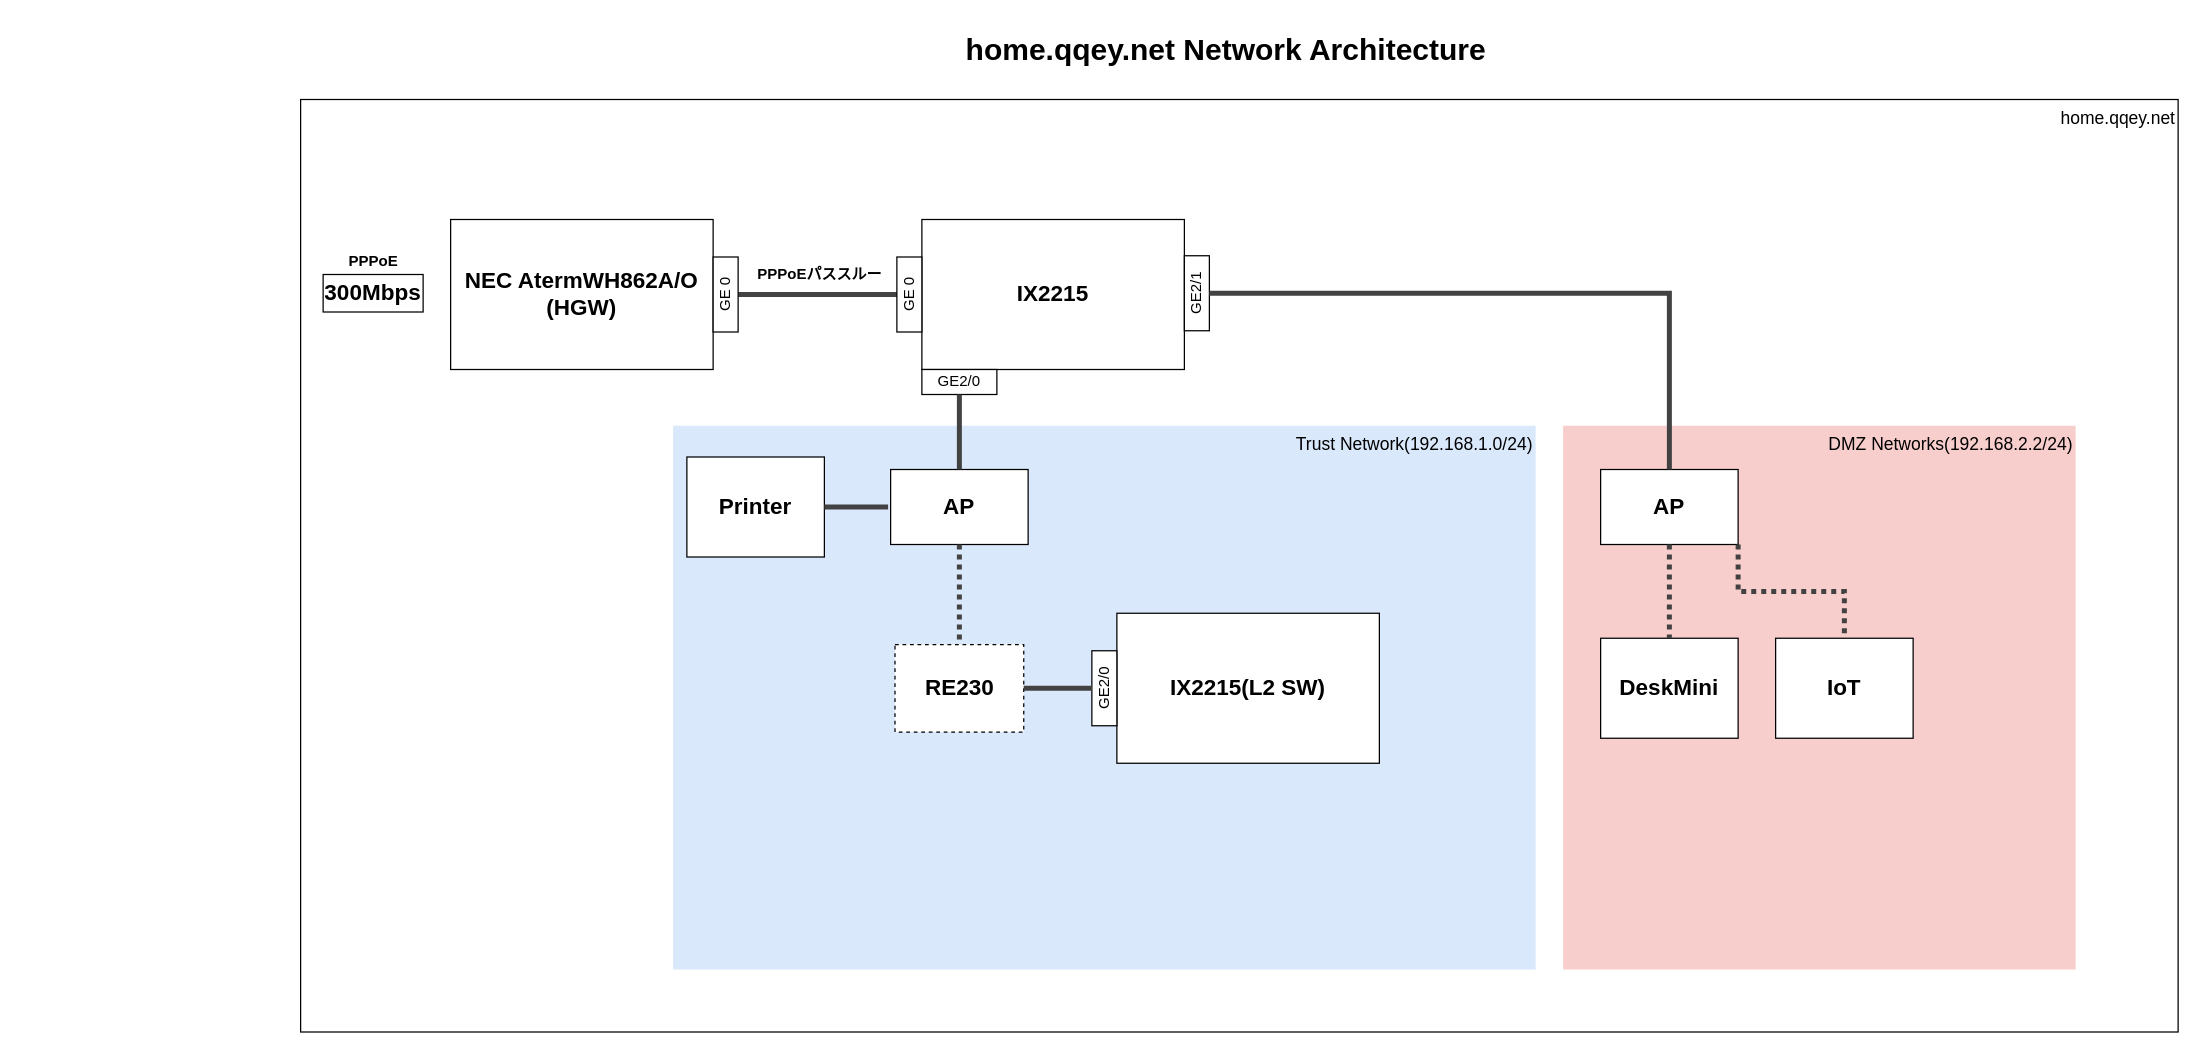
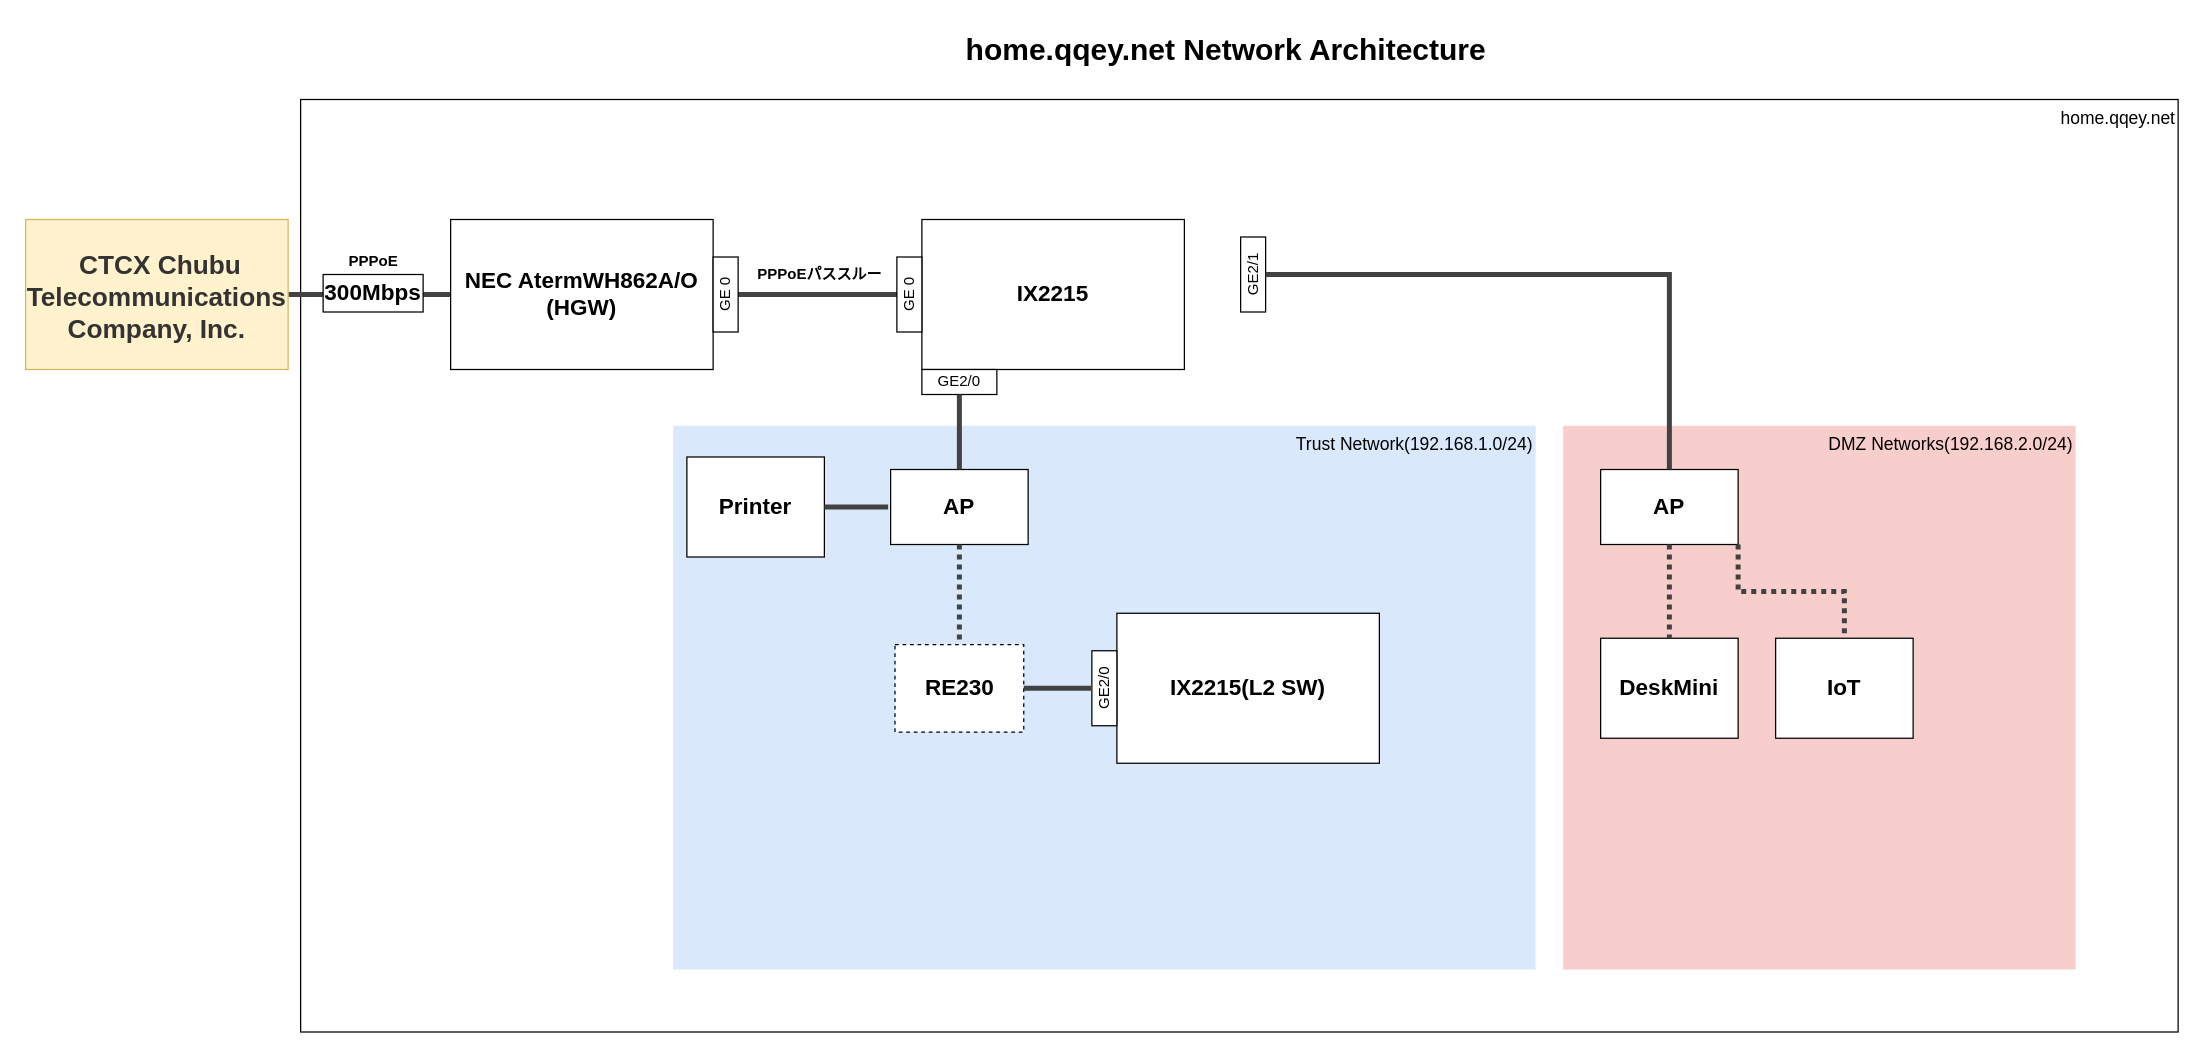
(1197, 293) -> (1253, 274)
none -> (157, 294)
none -> (305, 294)
(1945, 445) -> (1945, 445)
